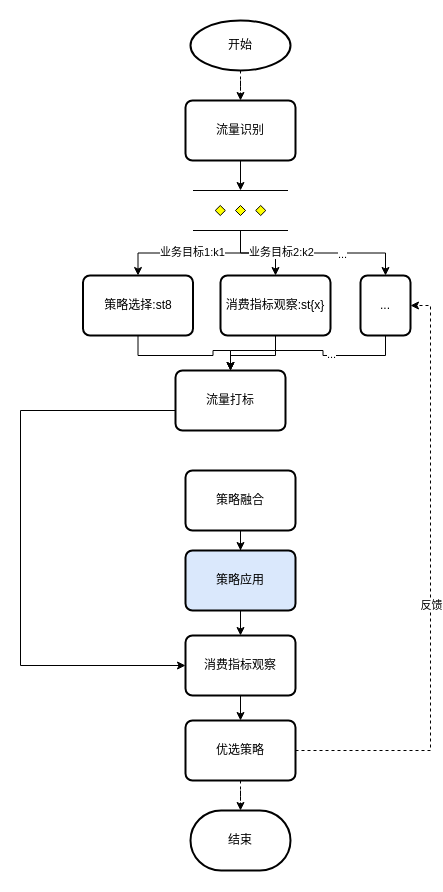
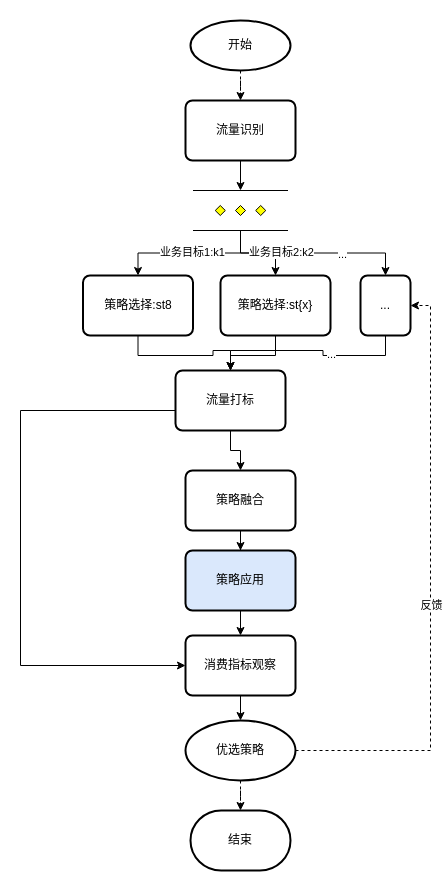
(276, 306) -> (276, 306)
none -> (232, 451)
(241, 751) -> (241, 751)
